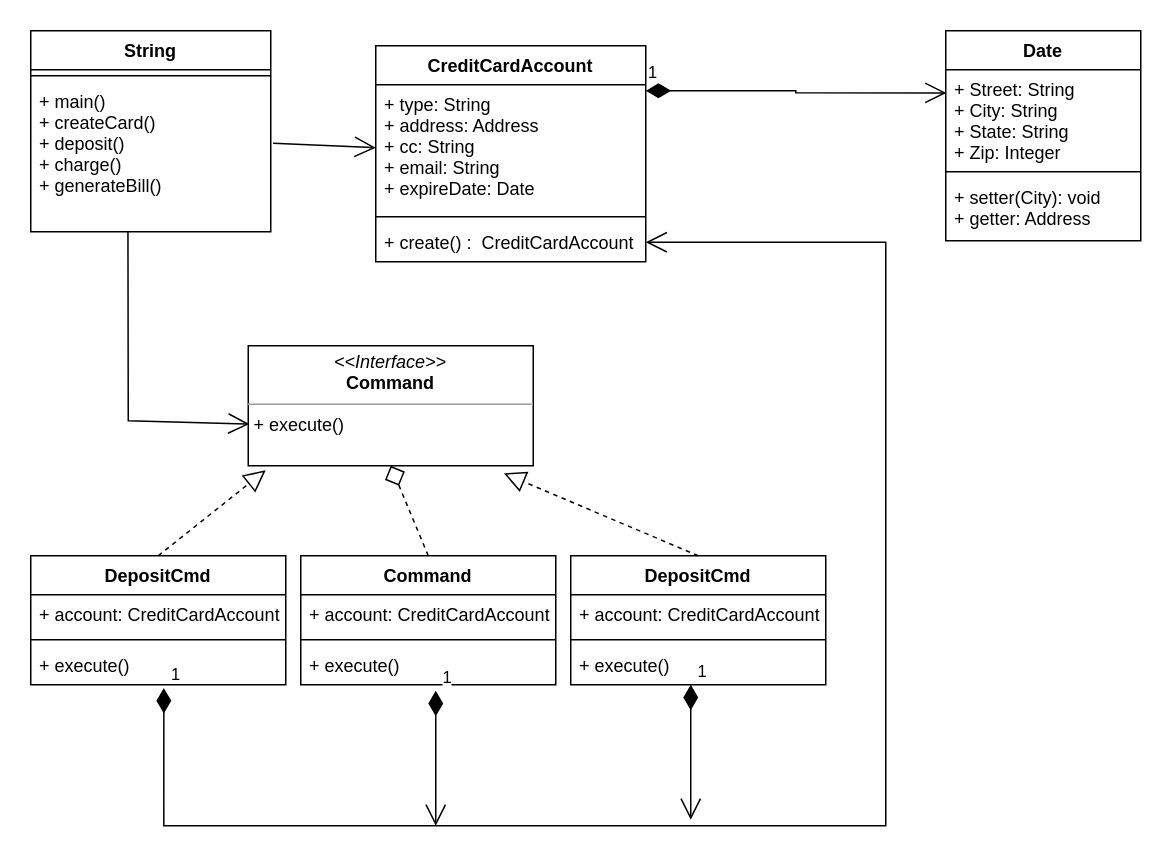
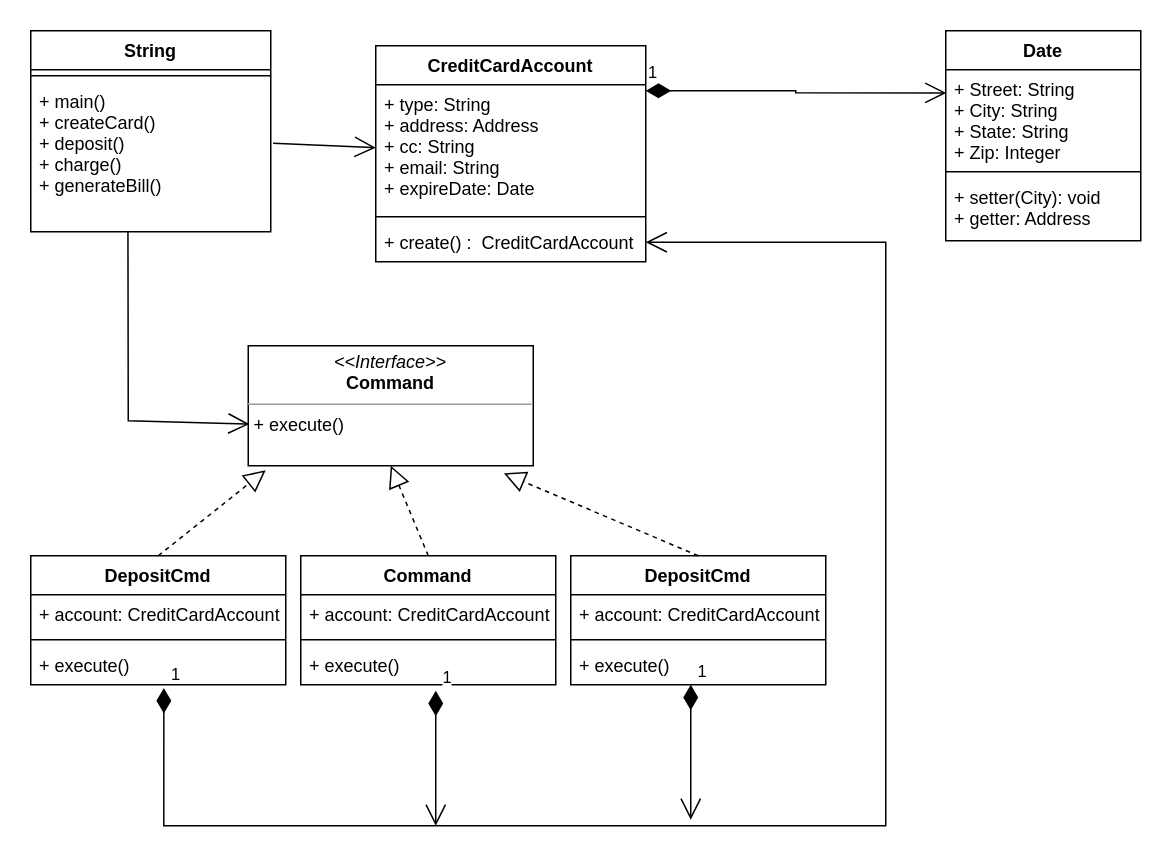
(399, 486) -> (399, 486)
